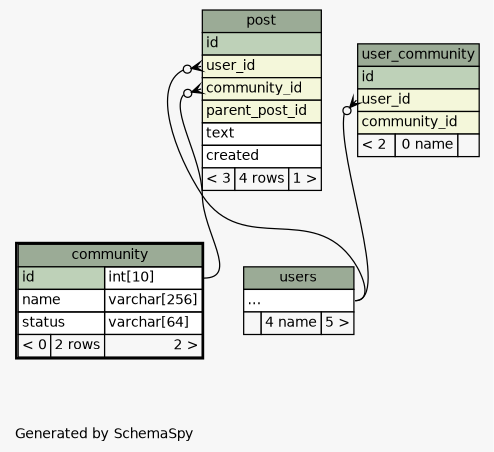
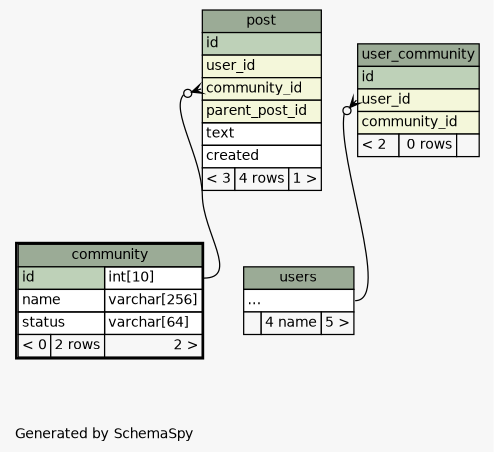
(428, 145) -> (430, 145)
(233, 221) -> none
